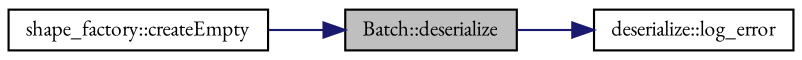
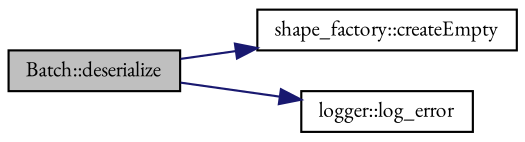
(296, 30) -> (208, 55)
(694, 30) -> (387, 112)
